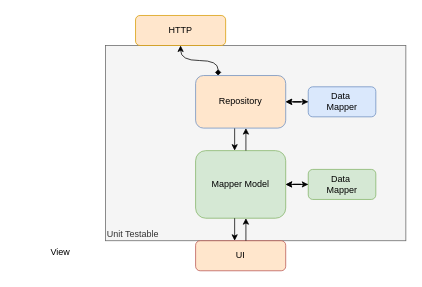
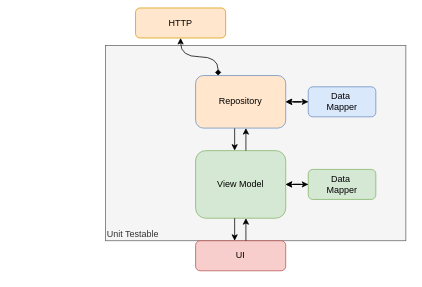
(180, 30) -> (180, 23)
(240, 184) -> (240, 184)
(60, 252) -> none
(240, 255) -> (240, 255)
